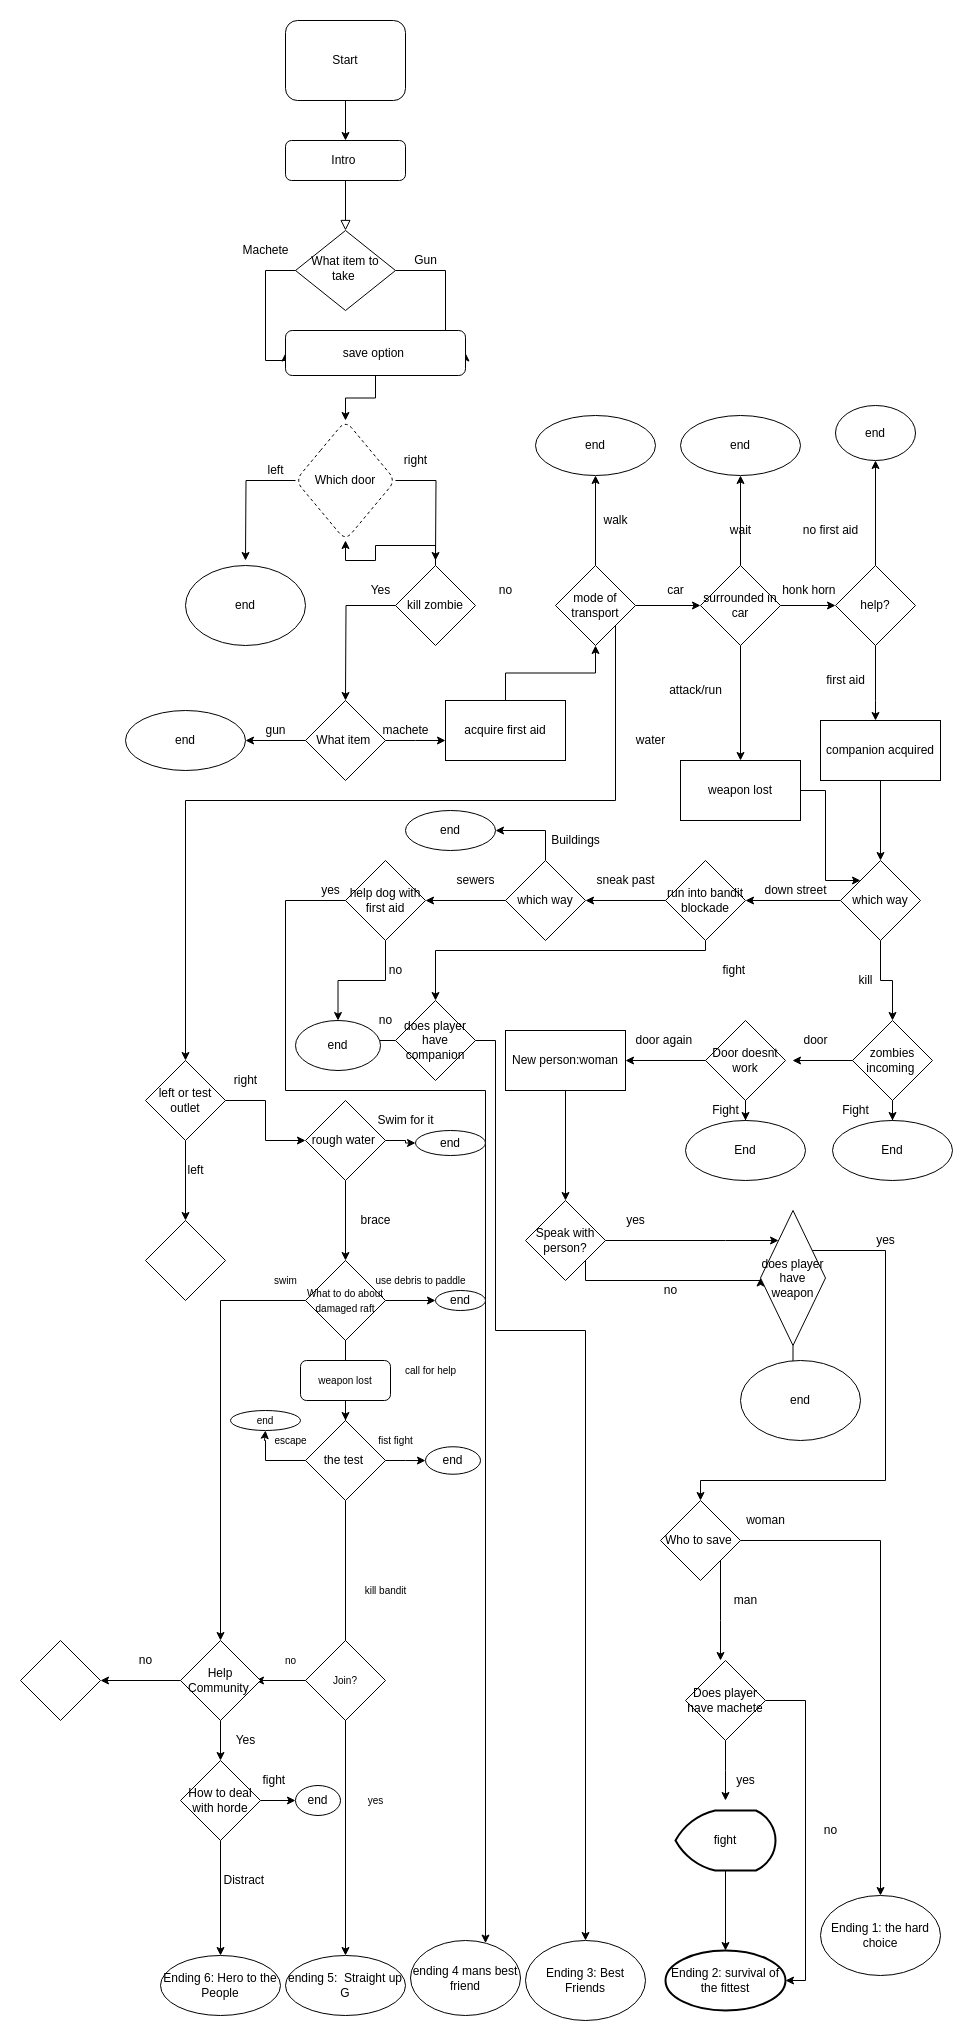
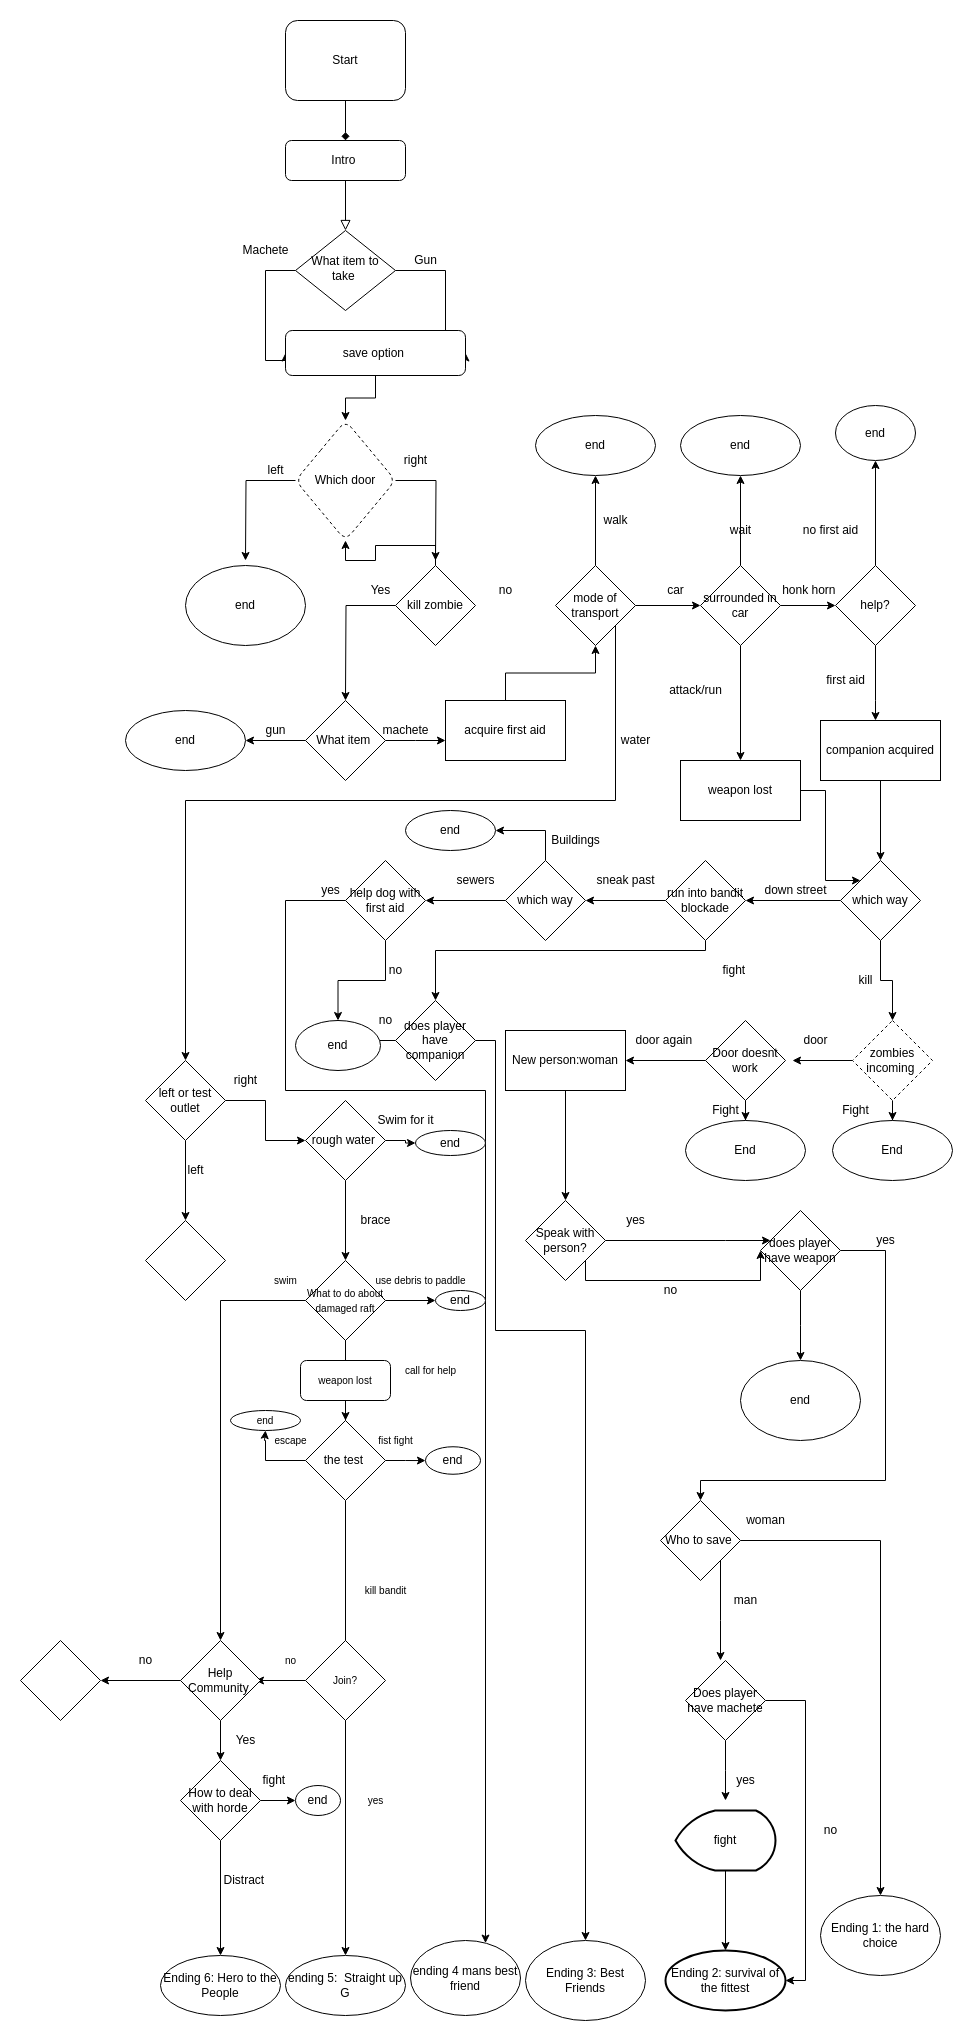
(346, 132) -> (346, 131)
(651, 741) -> (636, 741)
(893, 1061) -> (893, 1061)
(793, 1278) -> (801, 1251)
